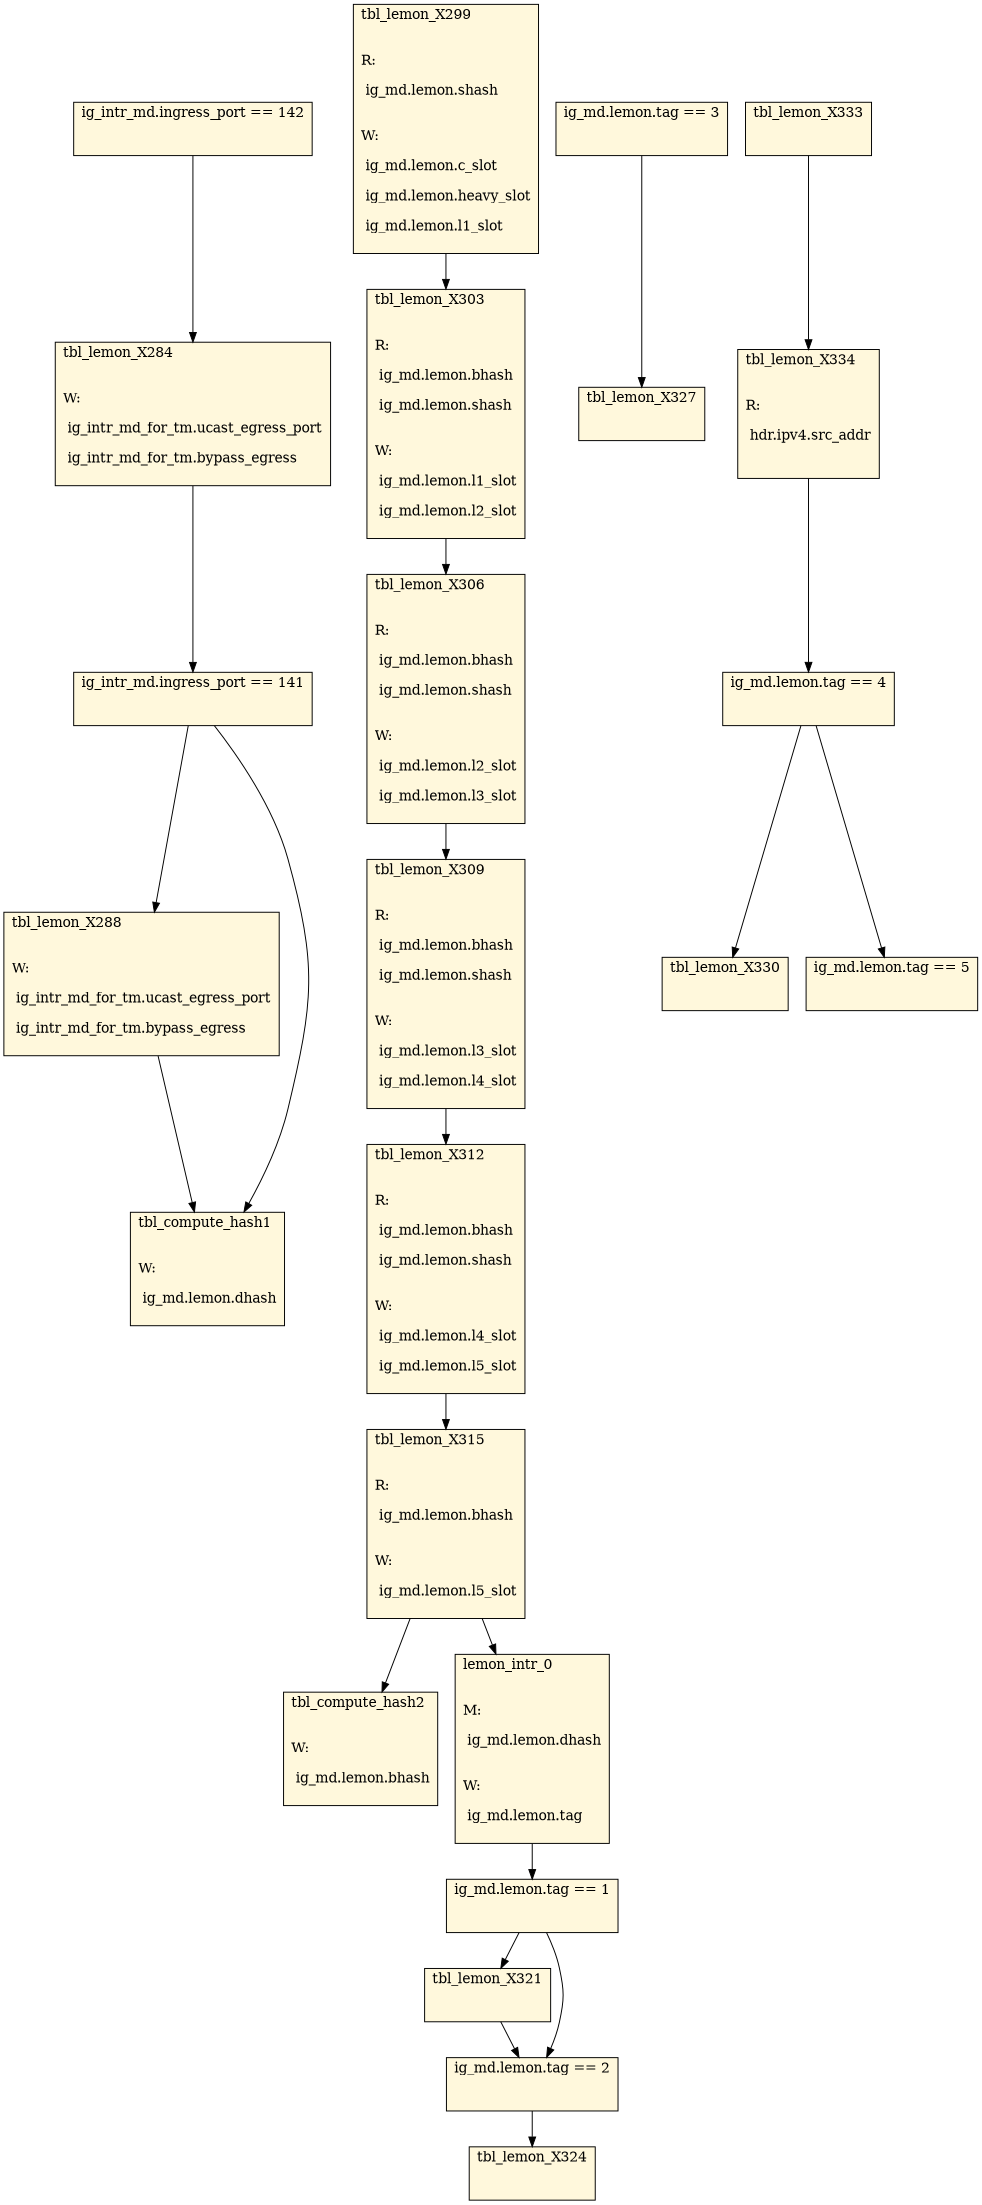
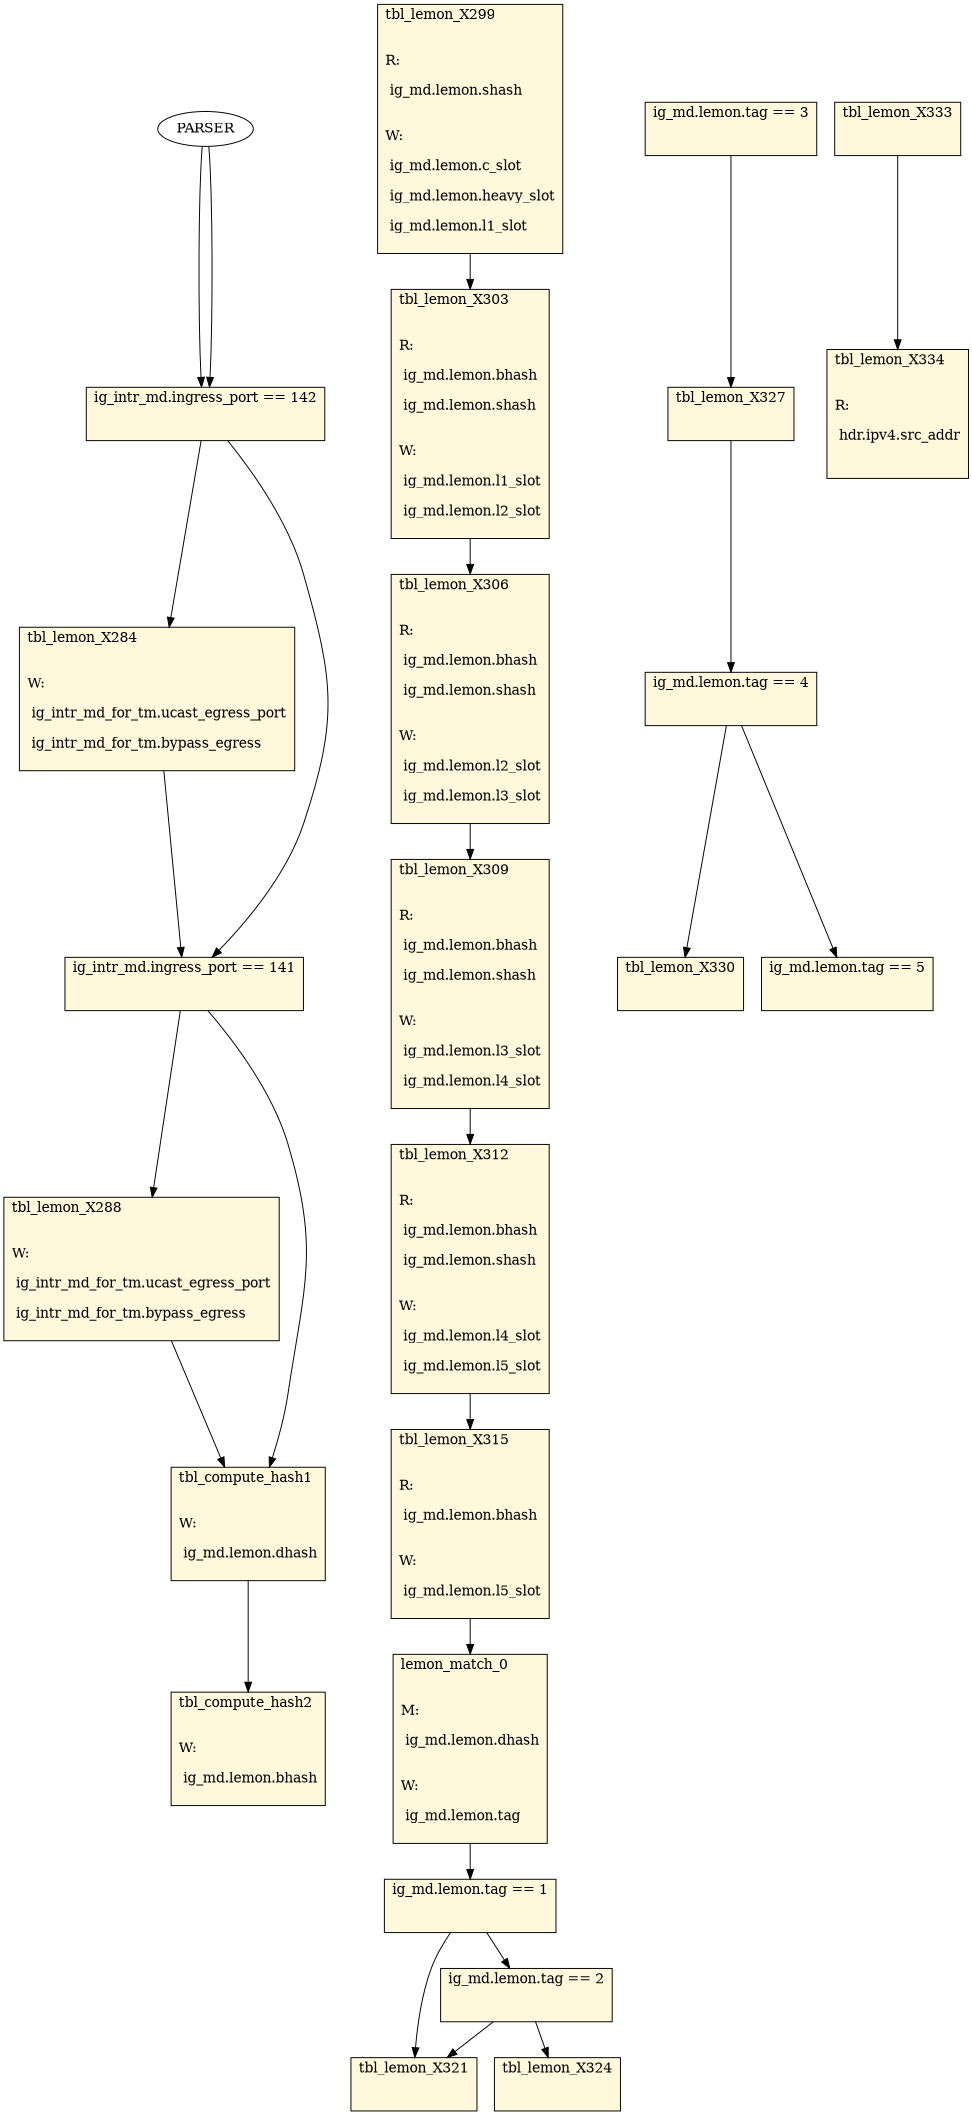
none -> (206, 129)
(809, 570) -> (731, 552)
none -> (328, 699)
(398, 1651) -> (248, 1632)
(532, 1749) -> (470, 1749)
(508, 2035) -> (474, 2037)
